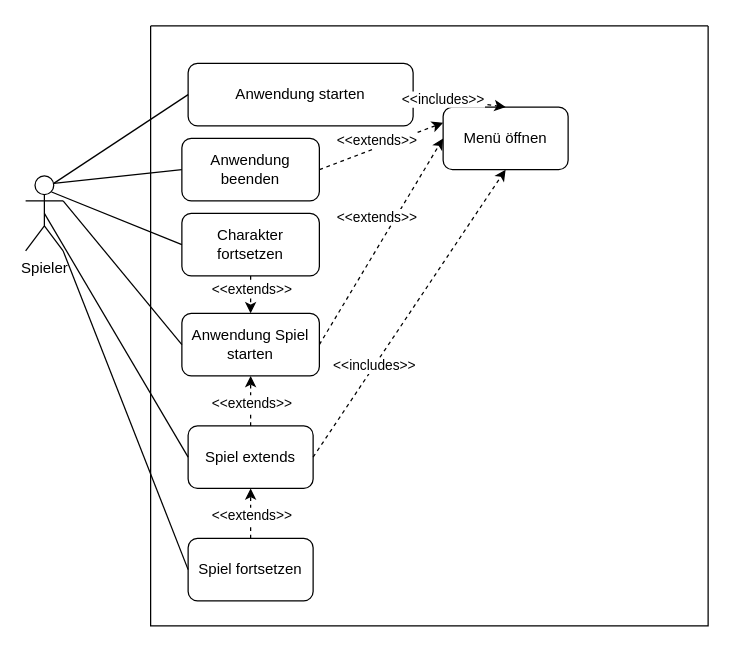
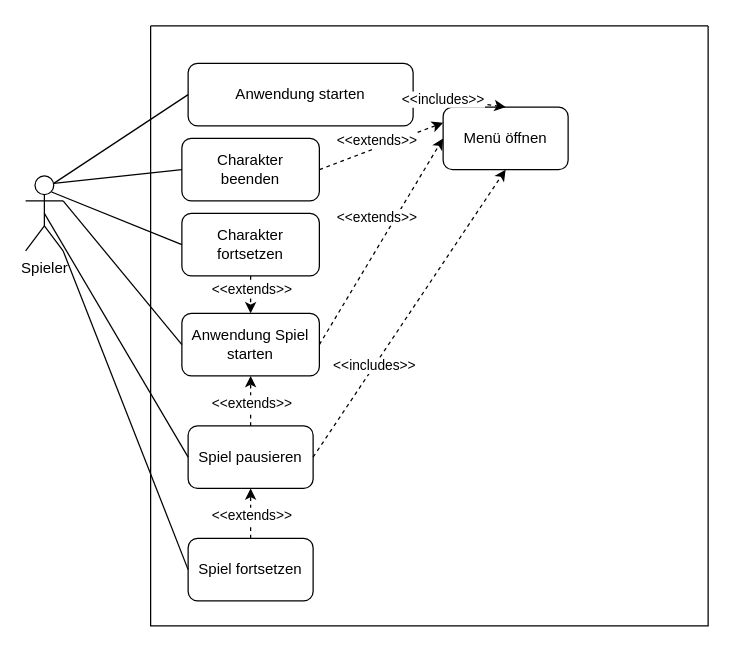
(251, 169) -> (251, 169)
(251, 457) -> (251, 457)
